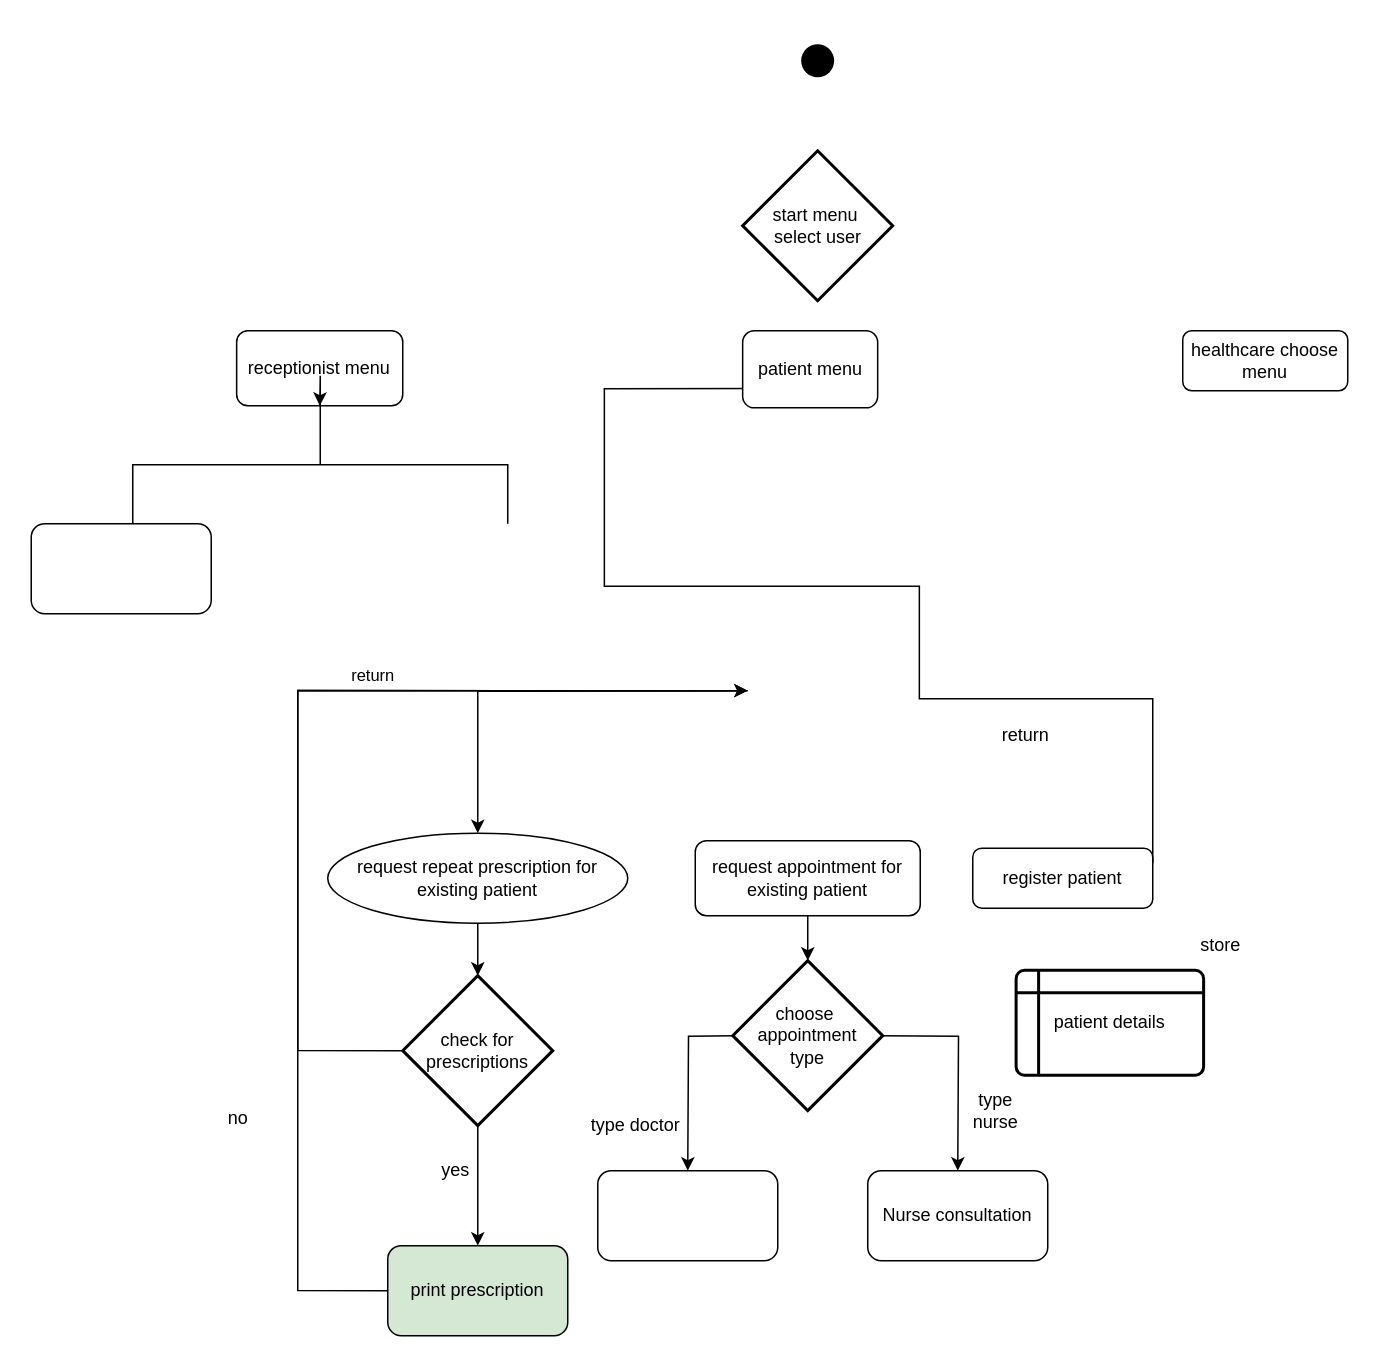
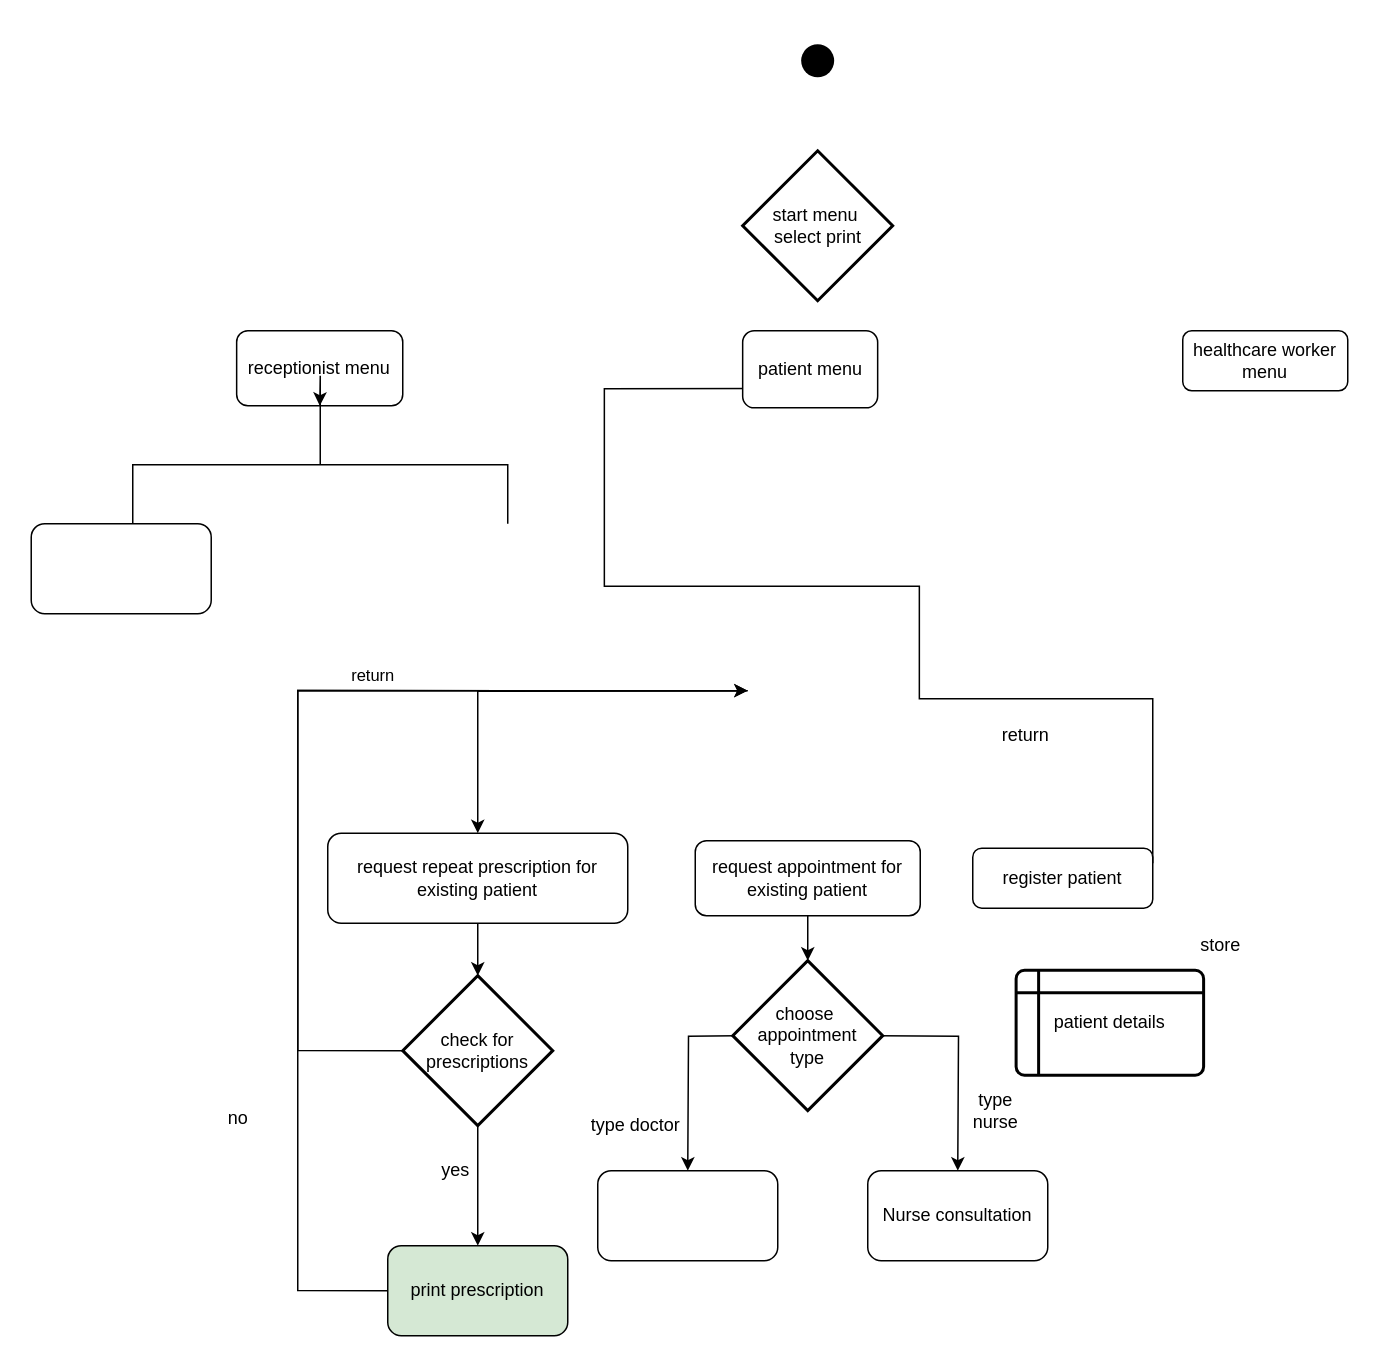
(818, 226) -> (818, 226)
(1265, 361) -> (1265, 361)
(478, 878) -> (478, 878)
